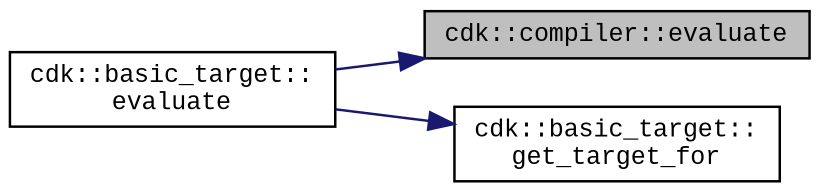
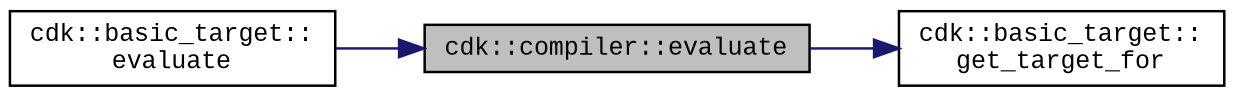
(382, 115) -> (842, 48)
